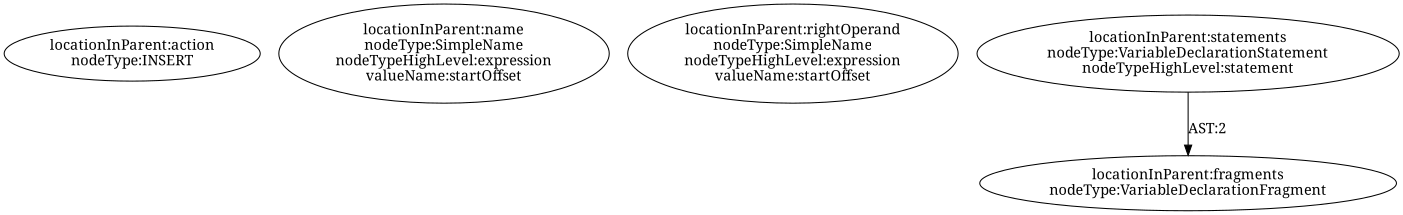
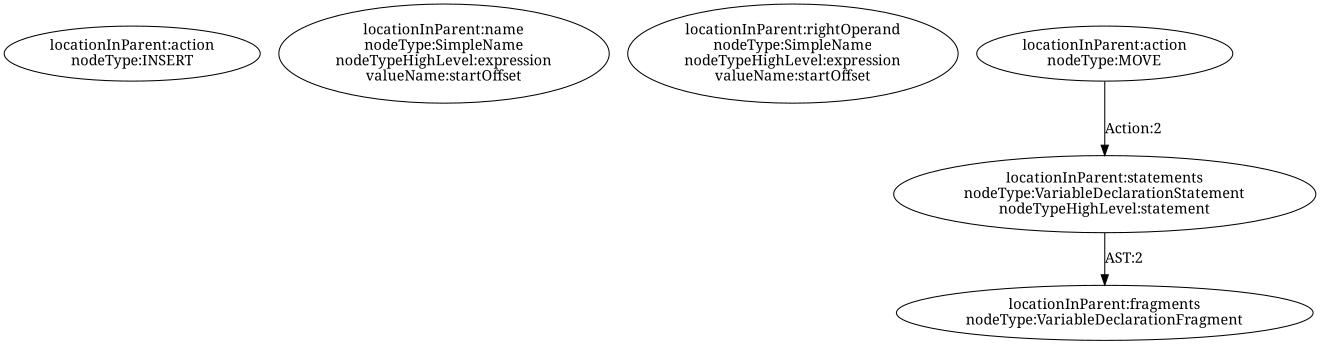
none -> (1105, 54)
